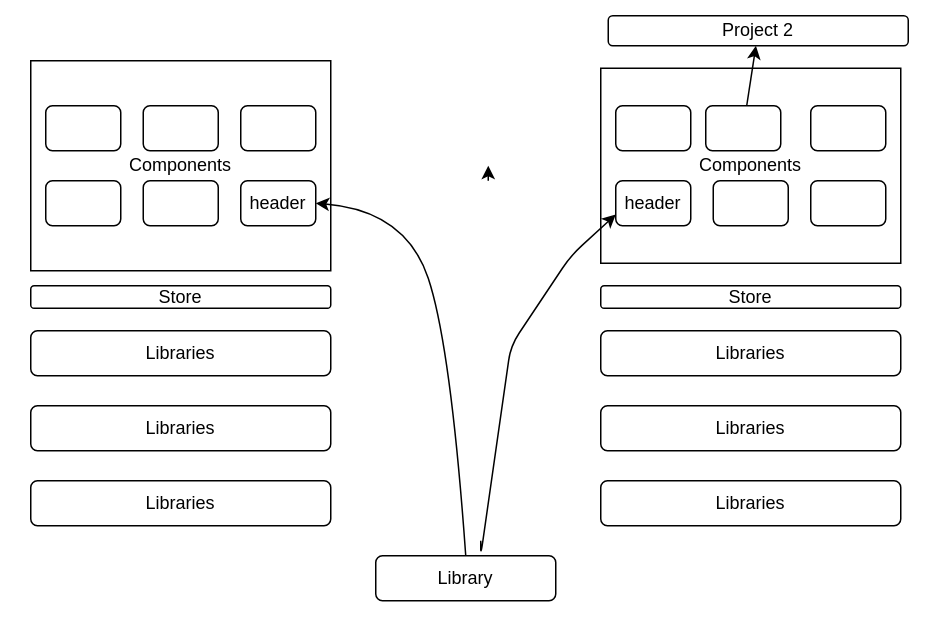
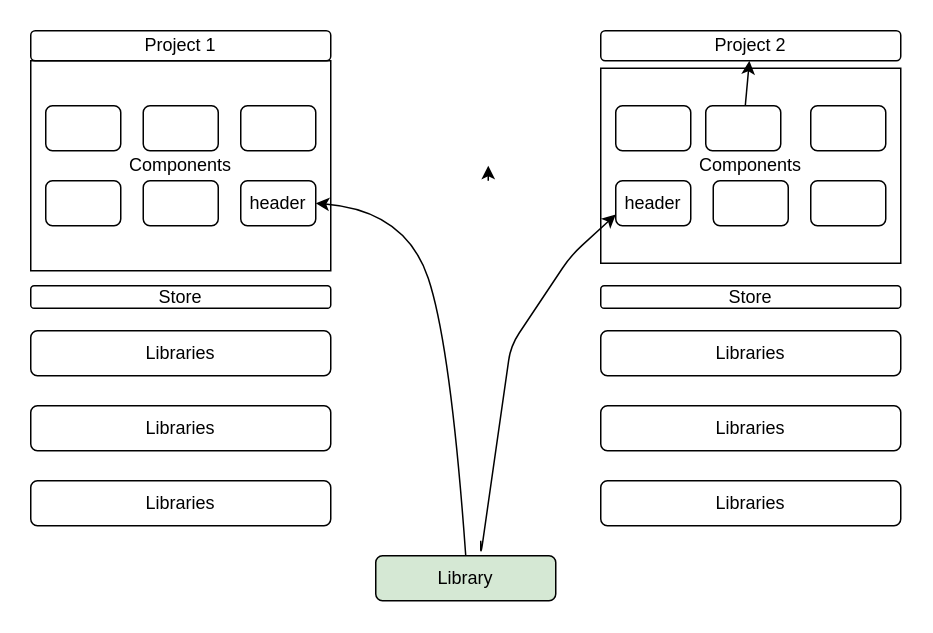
(758, 31) -> (751, 46)
none -> (181, 46)
(466, 578) -> (466, 578)
